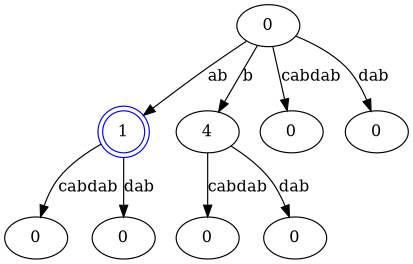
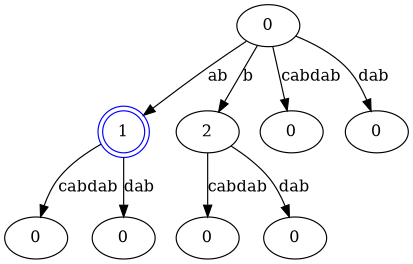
(208, 132) -> (208, 132)
